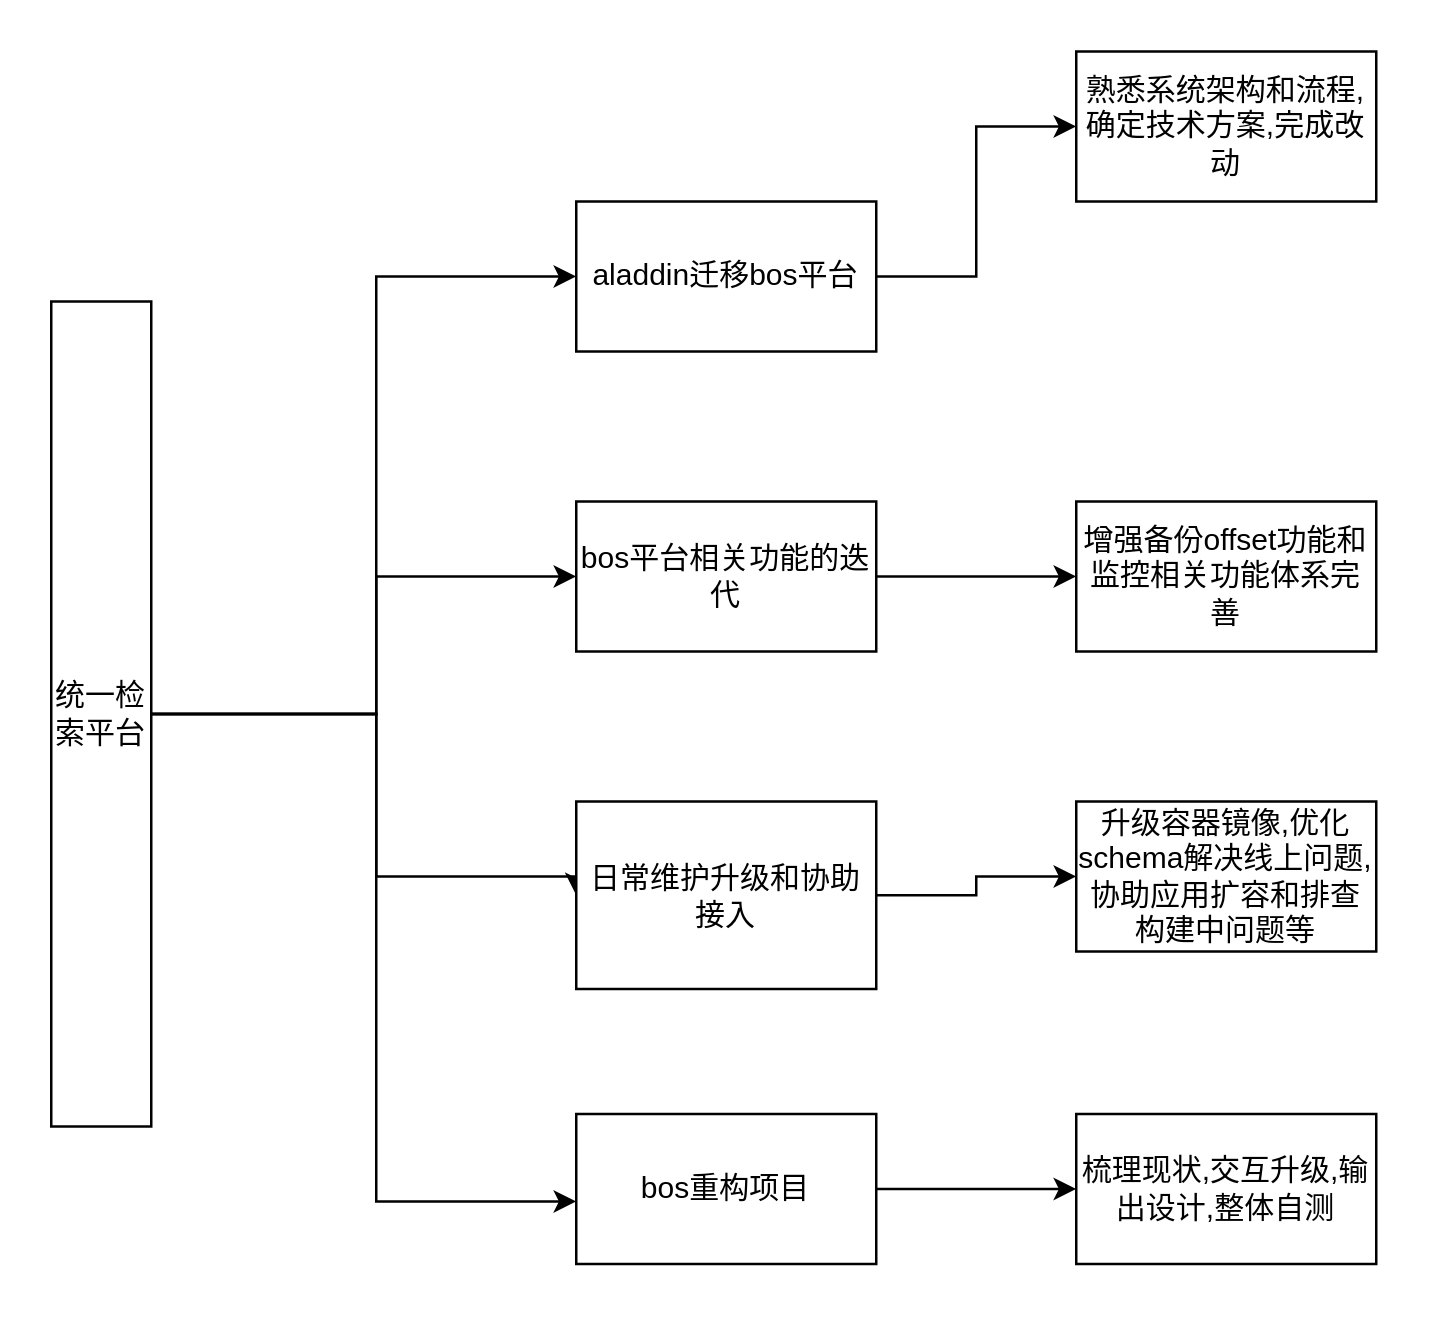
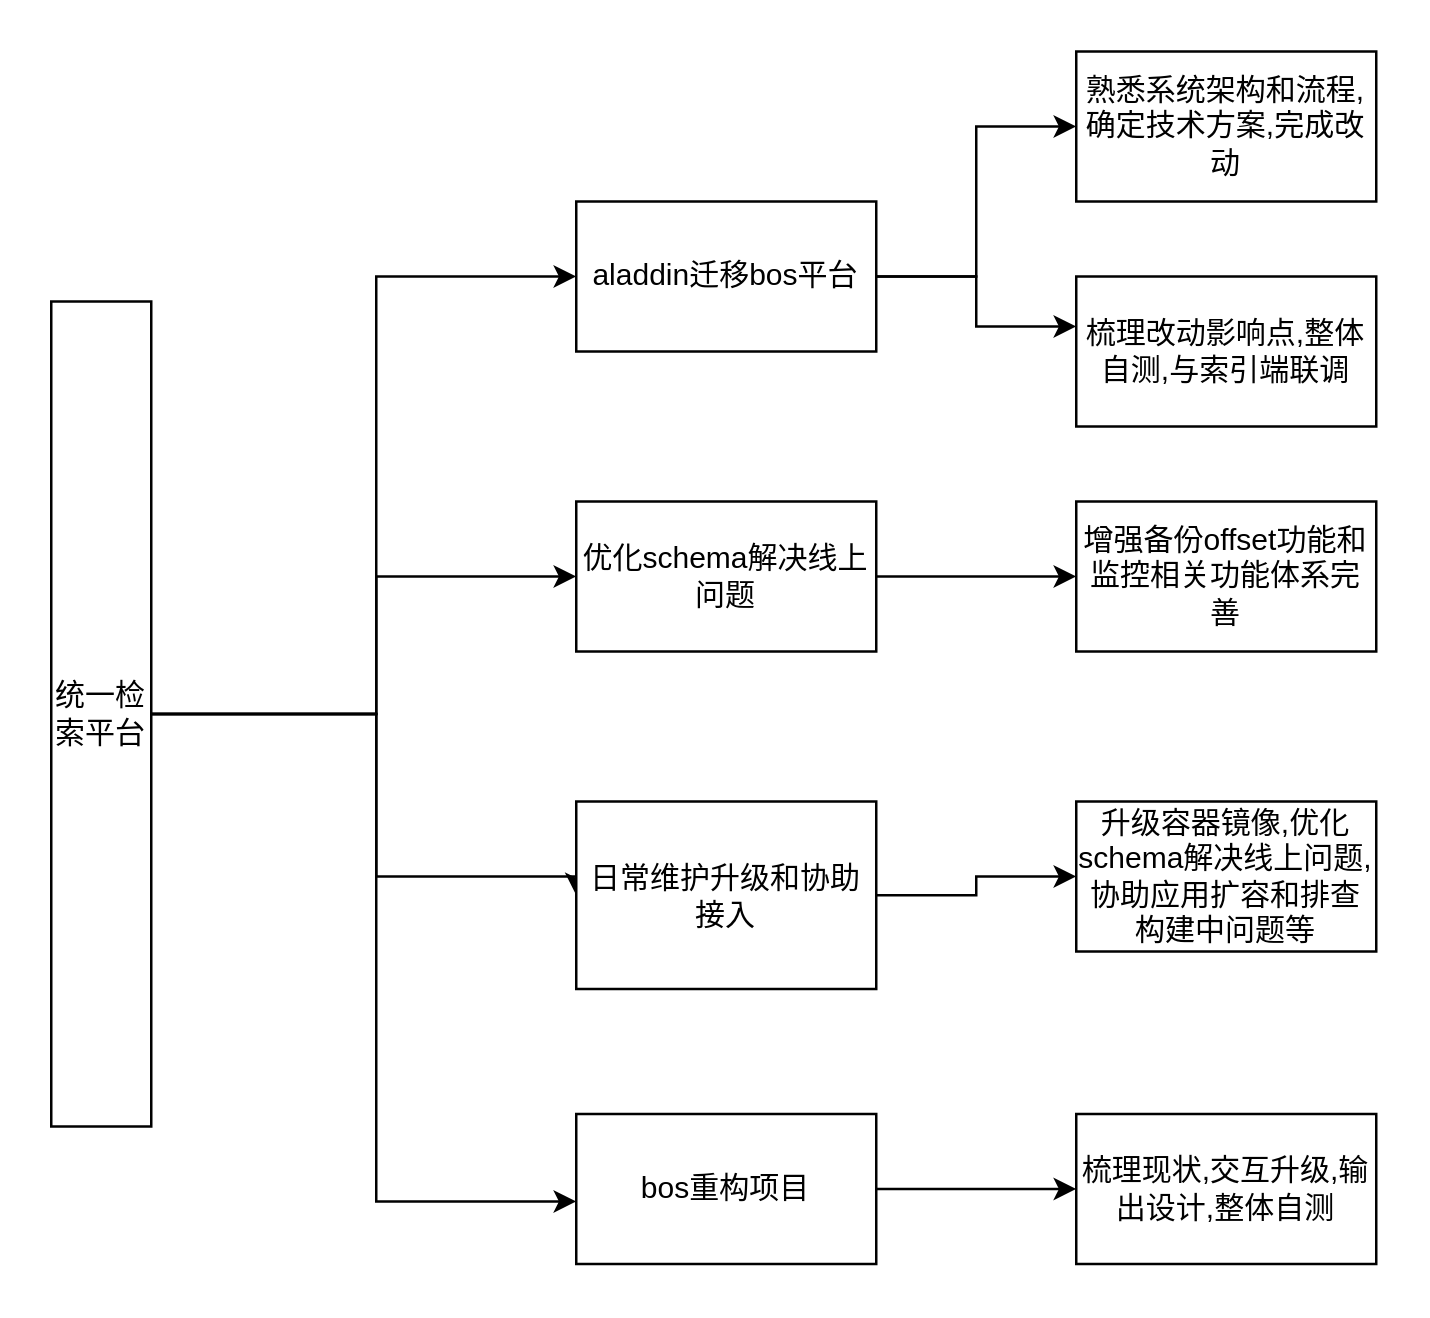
none -> (995, 326)
none -> (1226, 351)
(726, 576) -> (726, 576)
